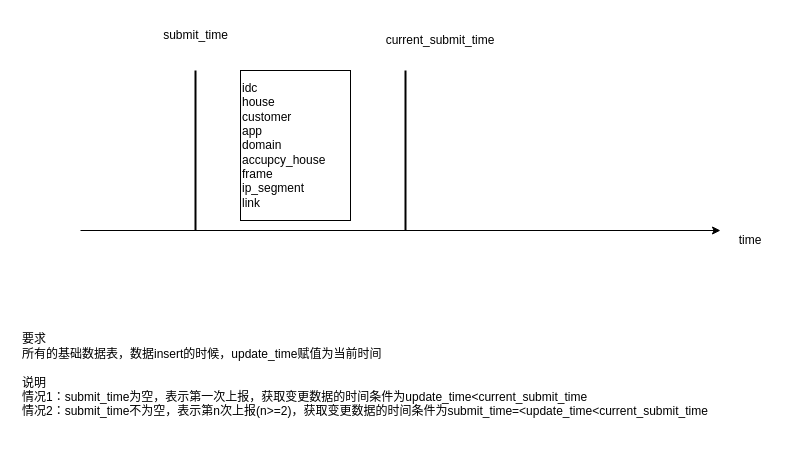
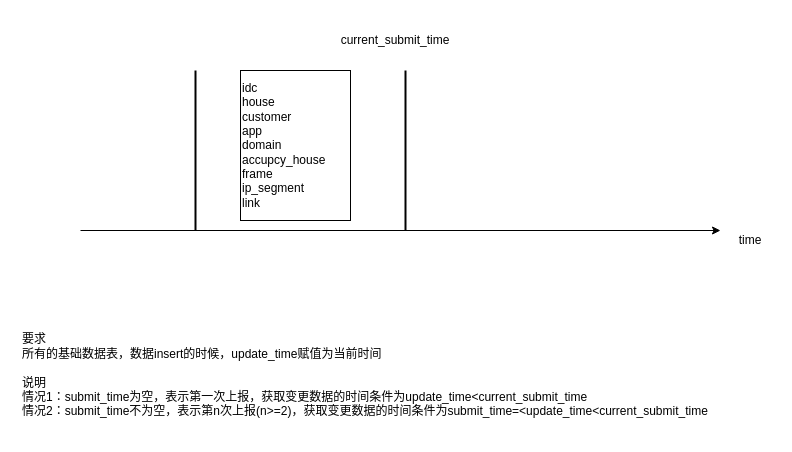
(196, 36) -> none
(441, 41) -> (396, 41)
